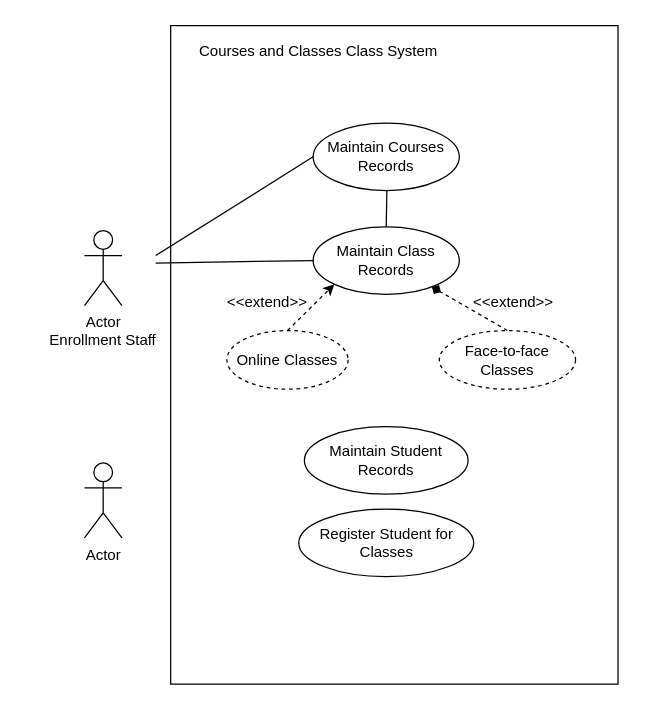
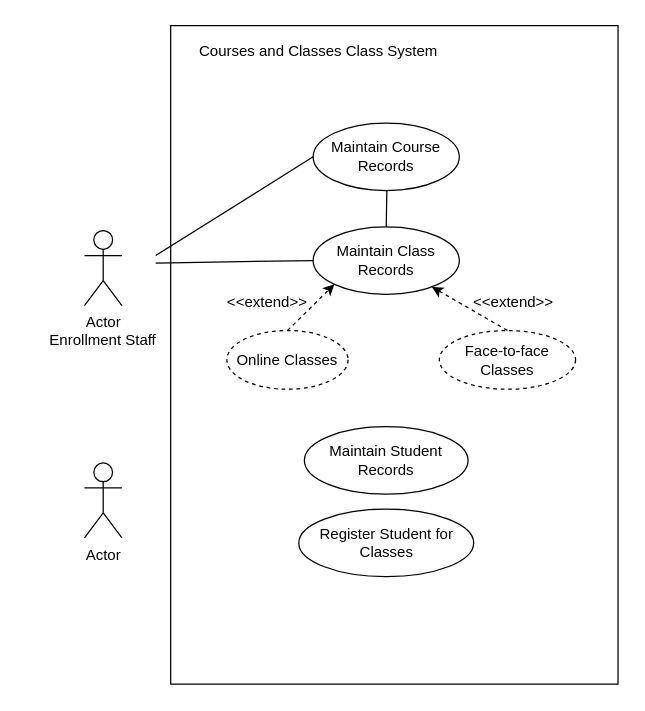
(386, 157) -> (386, 157)
(440, 292) -> (440, 291)
